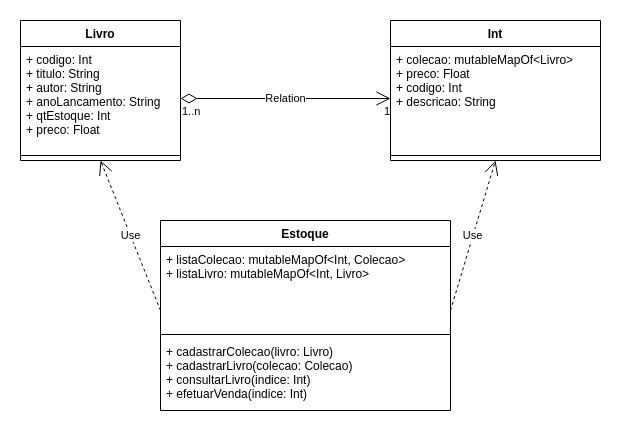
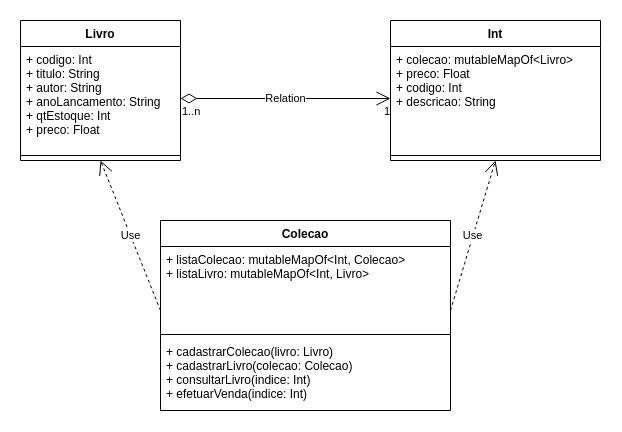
(305, 234) -> (305, 234)
